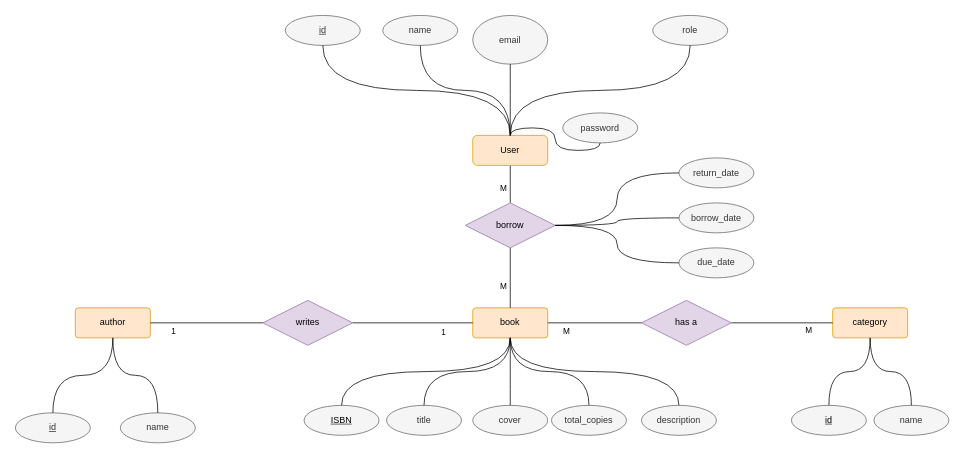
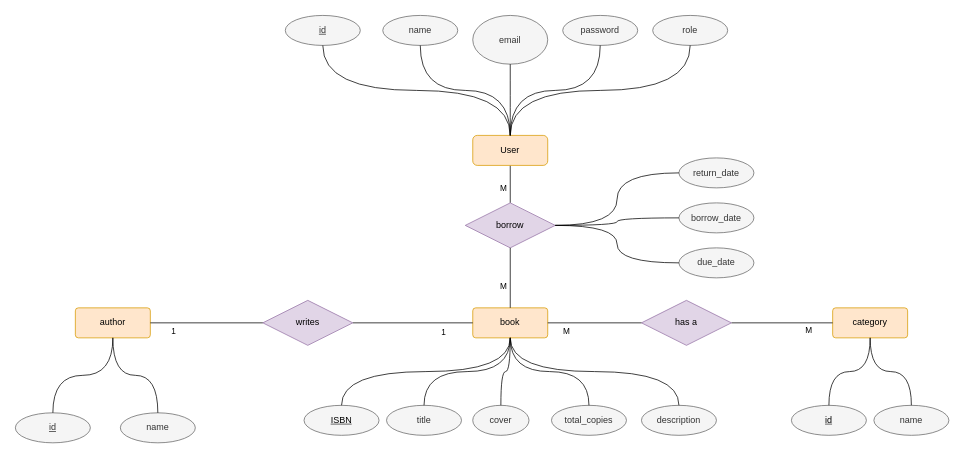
(600, 128) -> (600, 30)
(510, 420) -> (501, 420)
